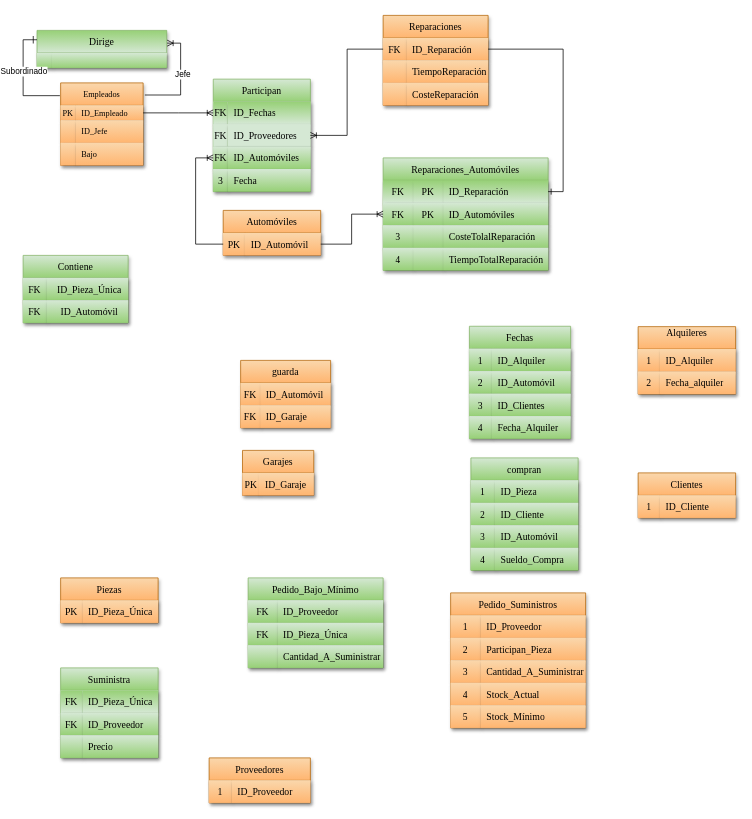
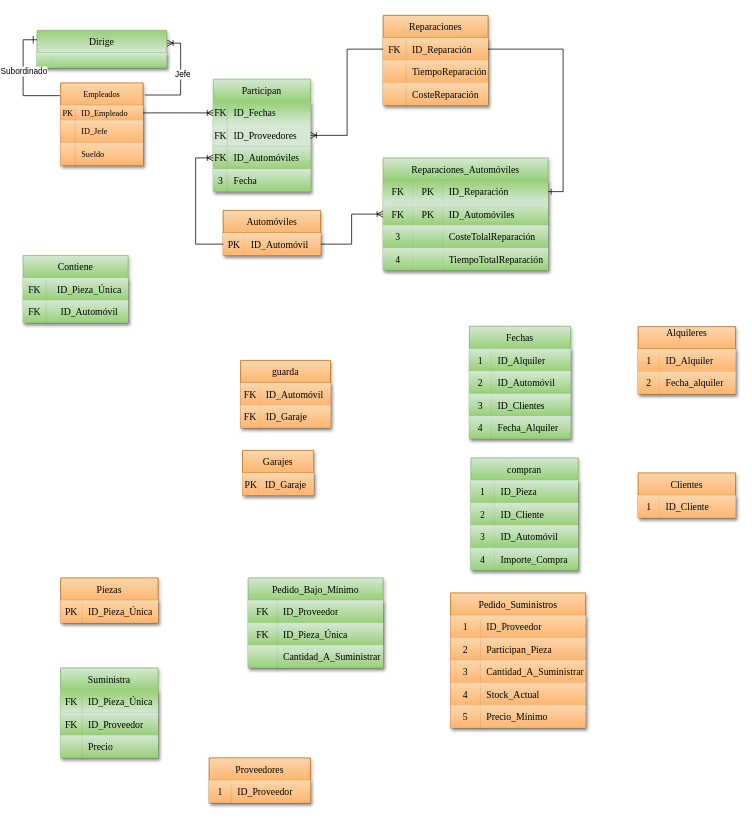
(91, 154) -> (94, 154)
(535, 559) -> (539, 559)
(518, 717) -> (519, 717)
